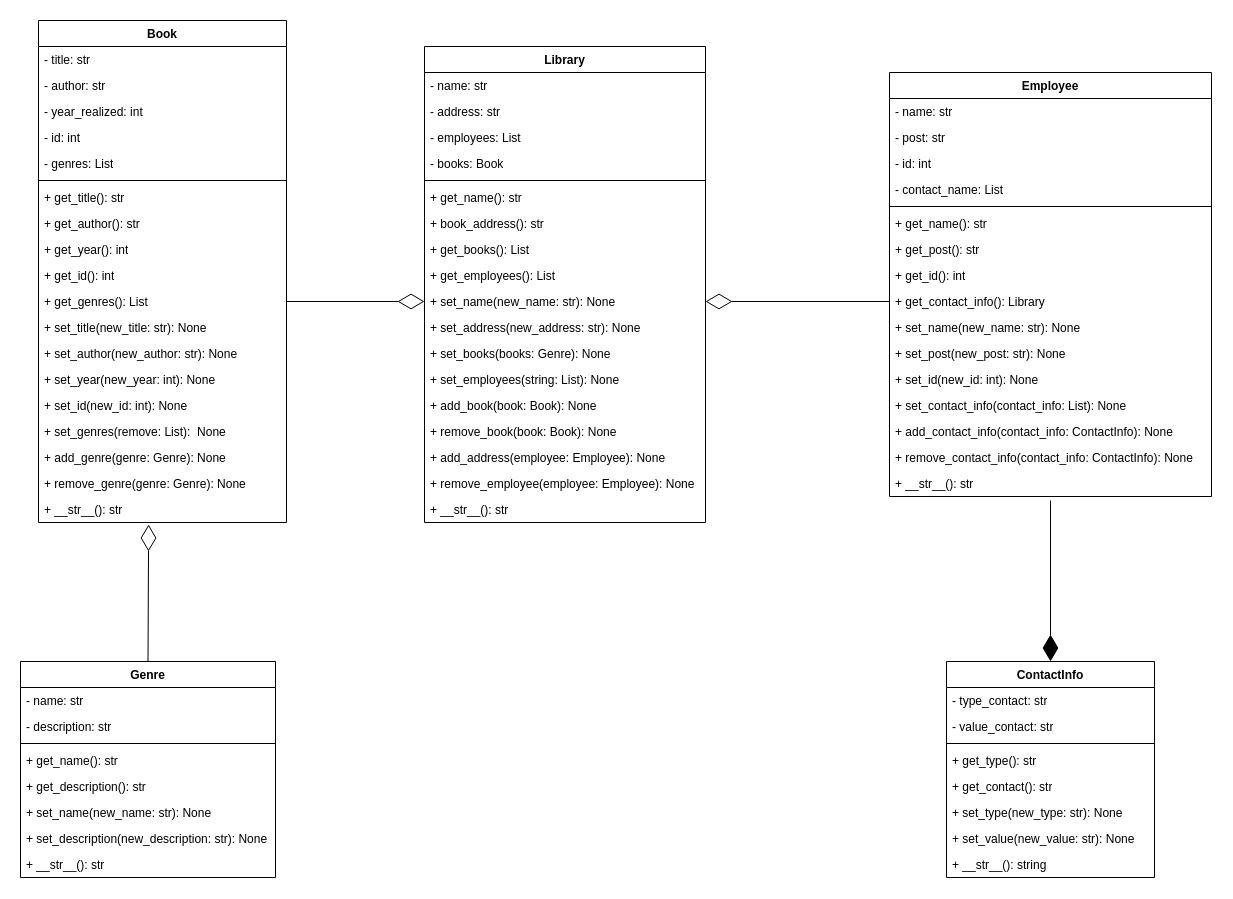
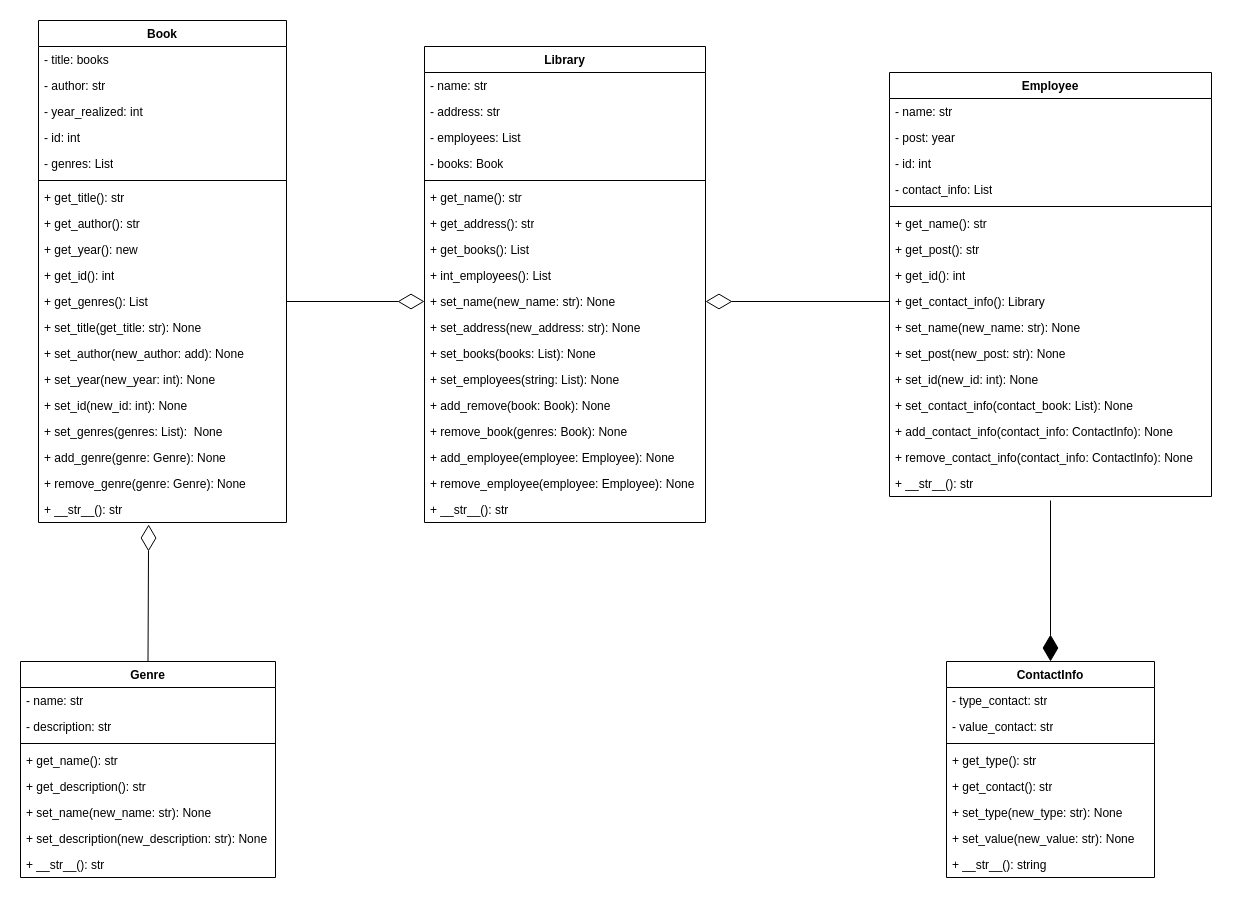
(77, 61) -> (84, 61)
(928, 139) -> (931, 139)
(956, 191) -> (955, 191)
(496, 225) -> (493, 225)
(95, 251) -> (97, 251)
(500, 277) -> (498, 277)
(141, 329) -> (141, 329)
(154, 355) -> (154, 355)
(527, 355) -> (522, 355)
(517, 407) -> (524, 407)
(1031, 407) -> (1032, 407)
(146, 433) -> (146, 433)
(527, 433) -> (534, 433)
(551, 459) -> (552, 459)
